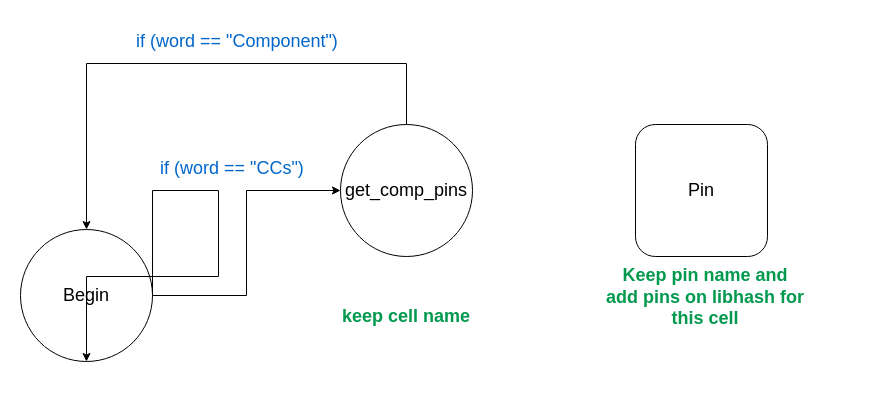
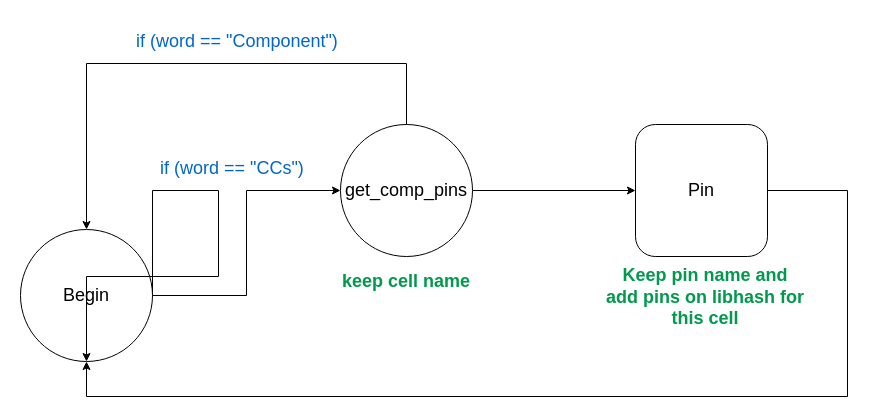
none -> (551, 191)
(407, 316) -> (407, 281)
none -> (597, 397)
